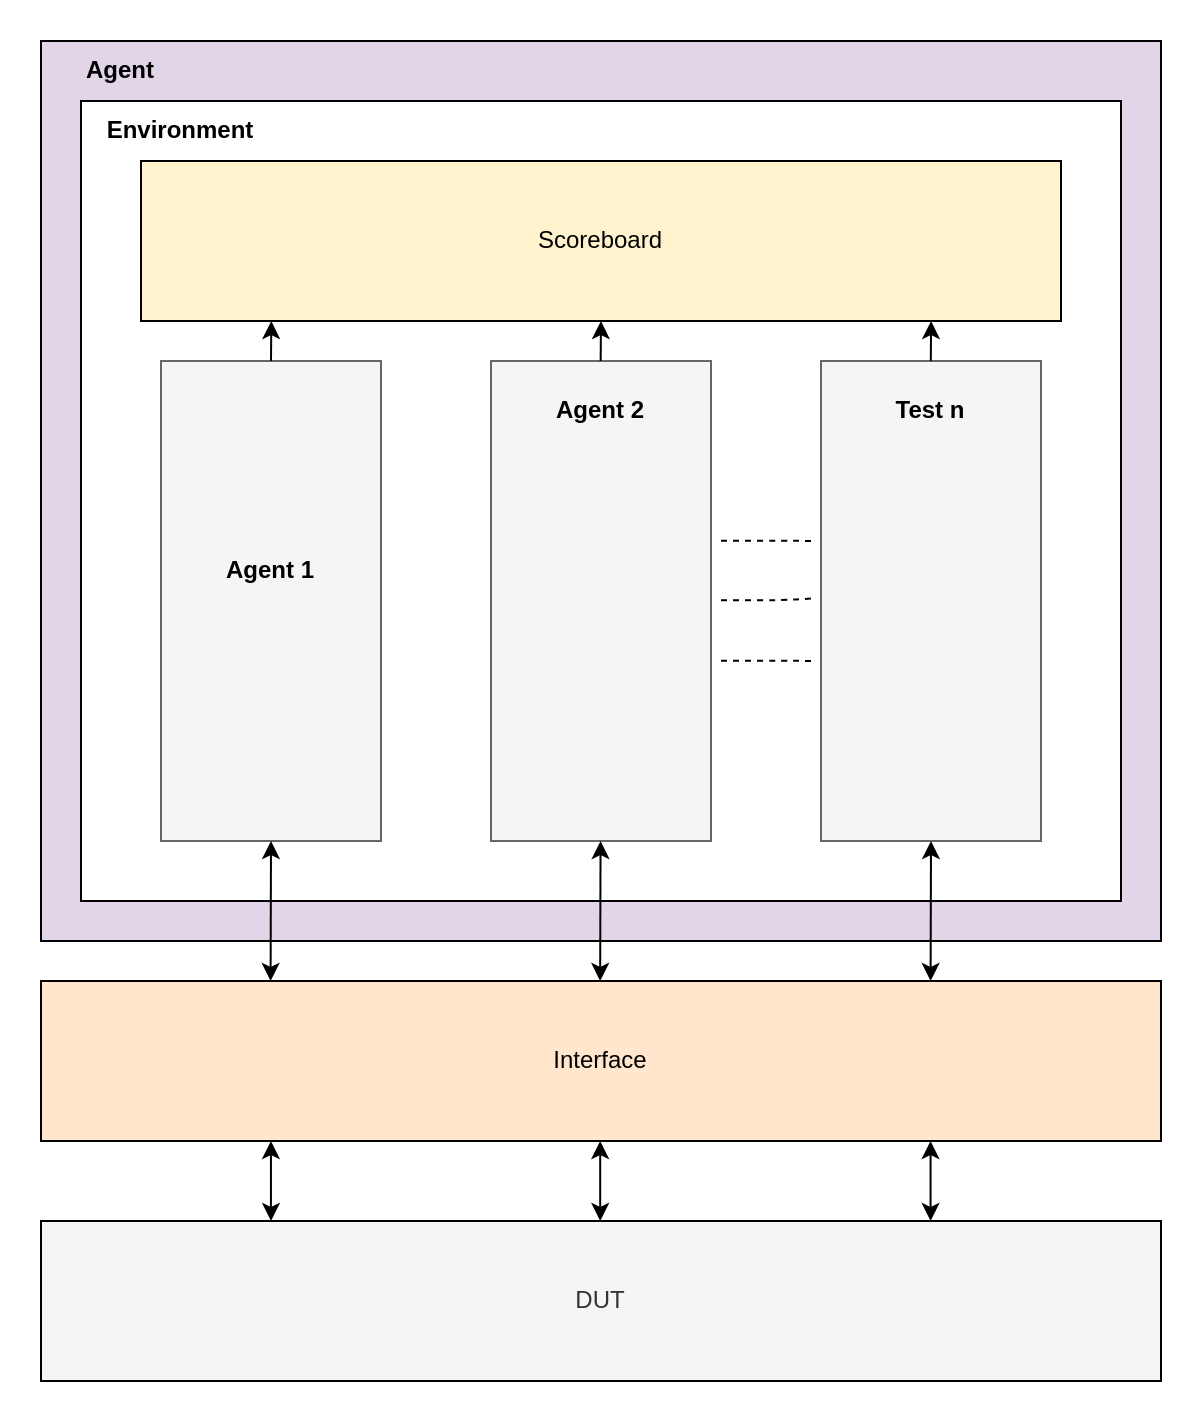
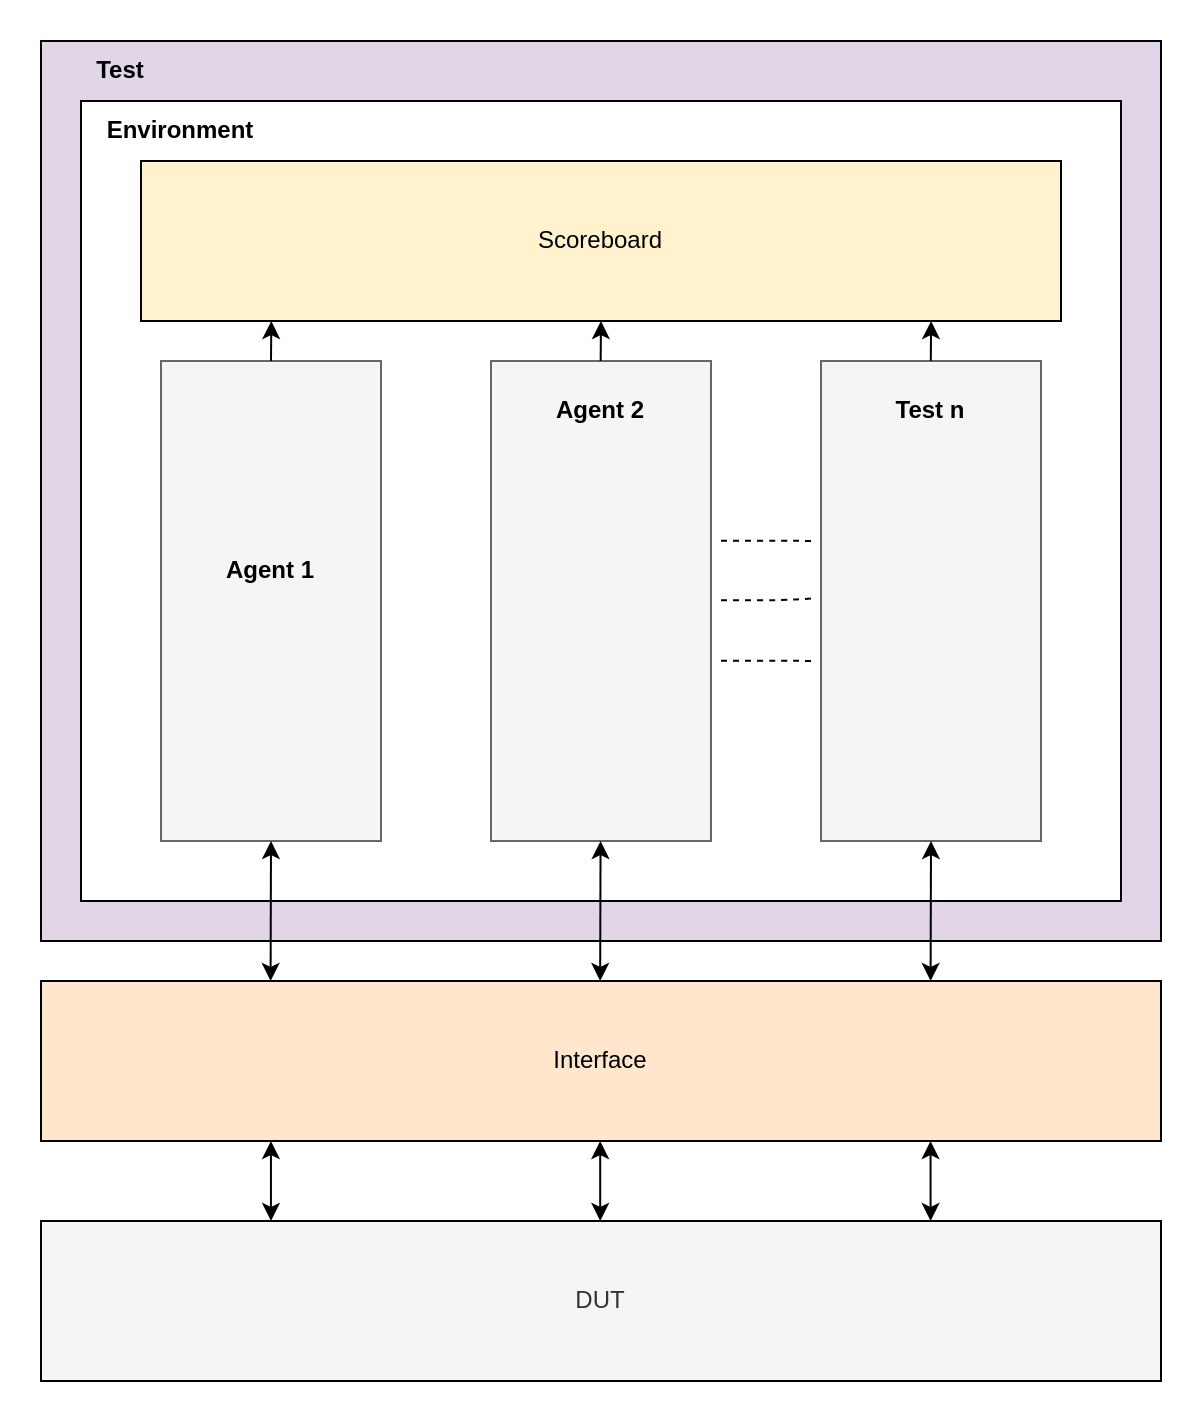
(121, 71) -> (121, 71)
